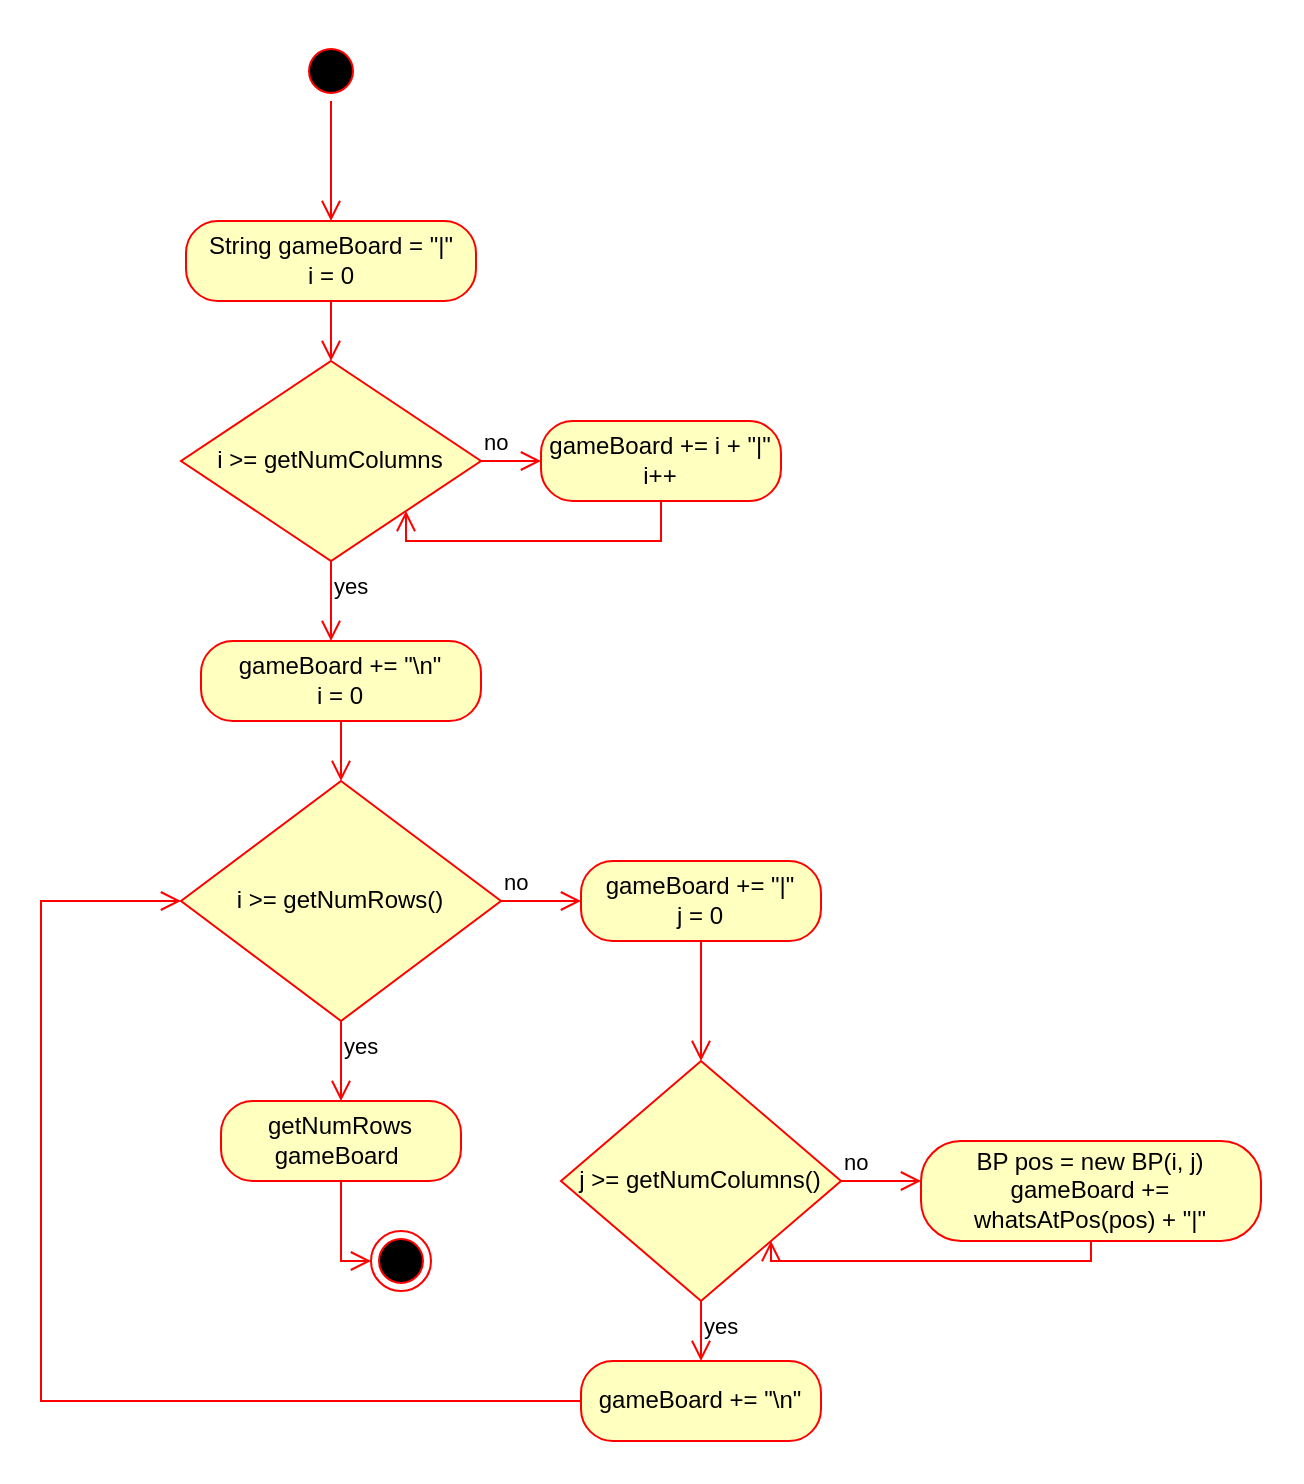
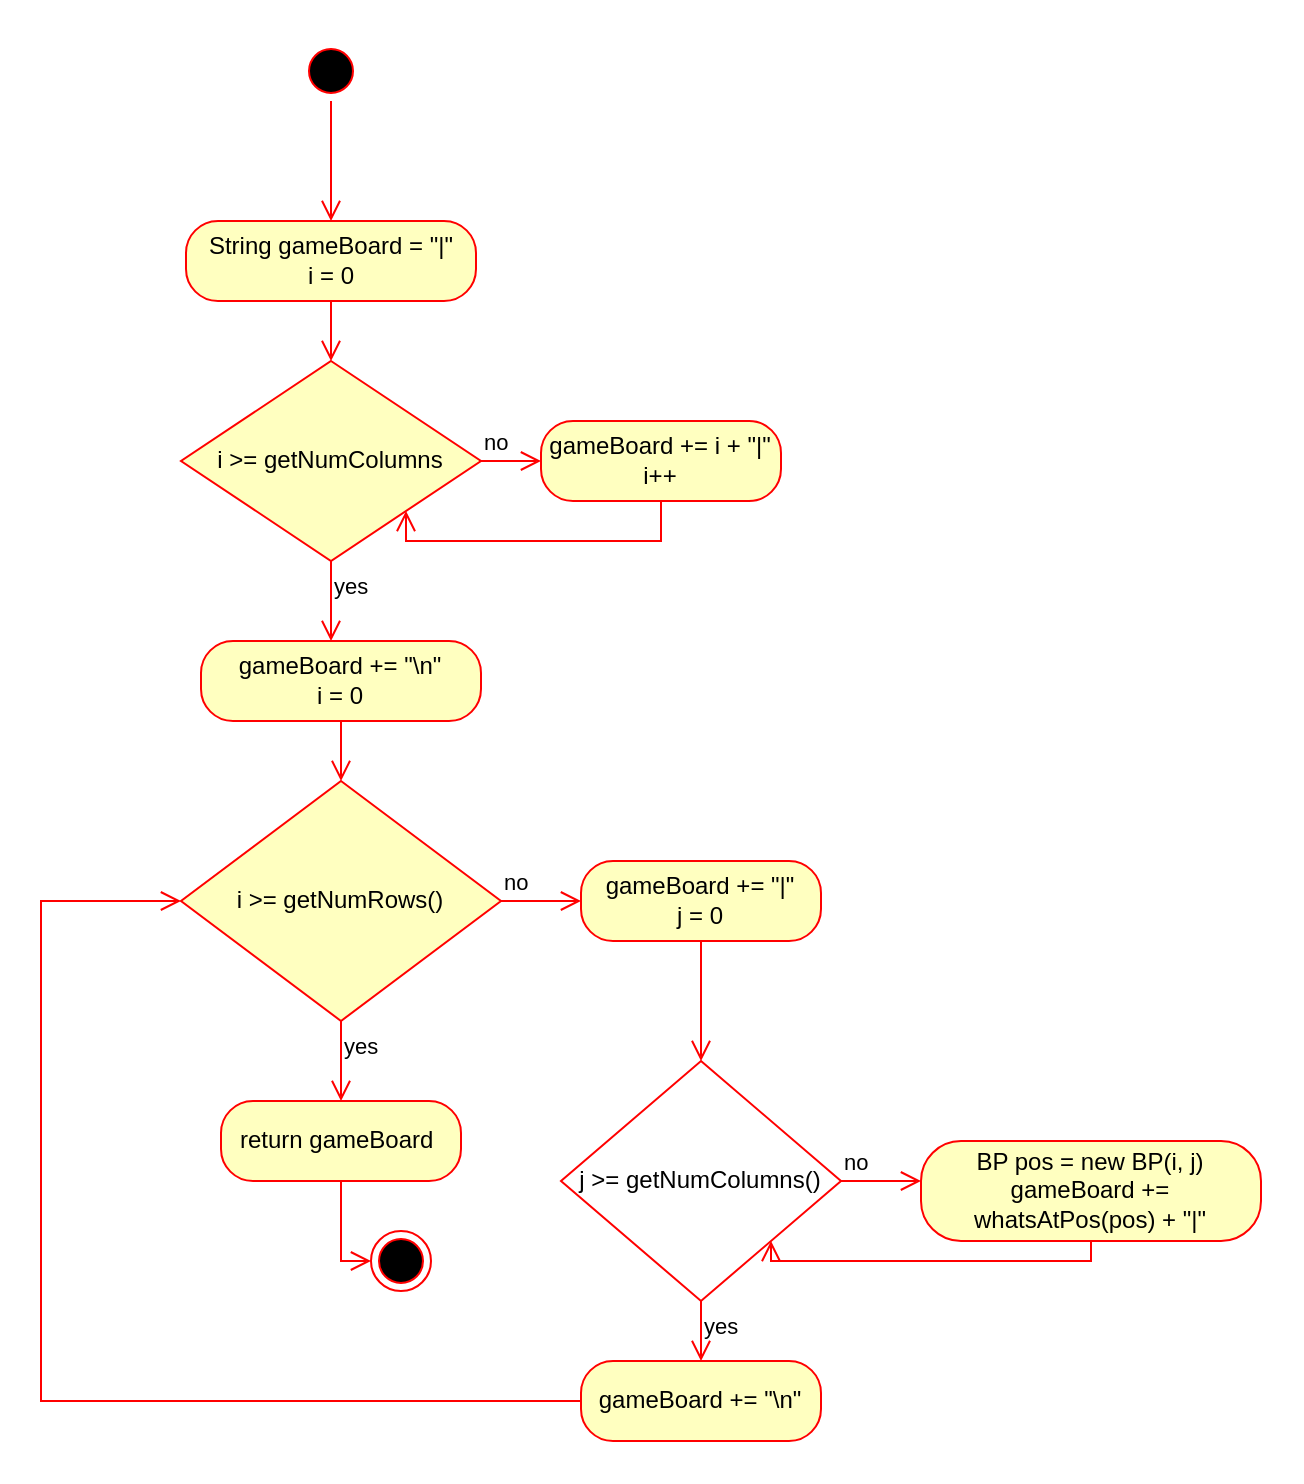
(341, 1141) -> (341, 1141)
(701, 1181) -> (701, 1181)
